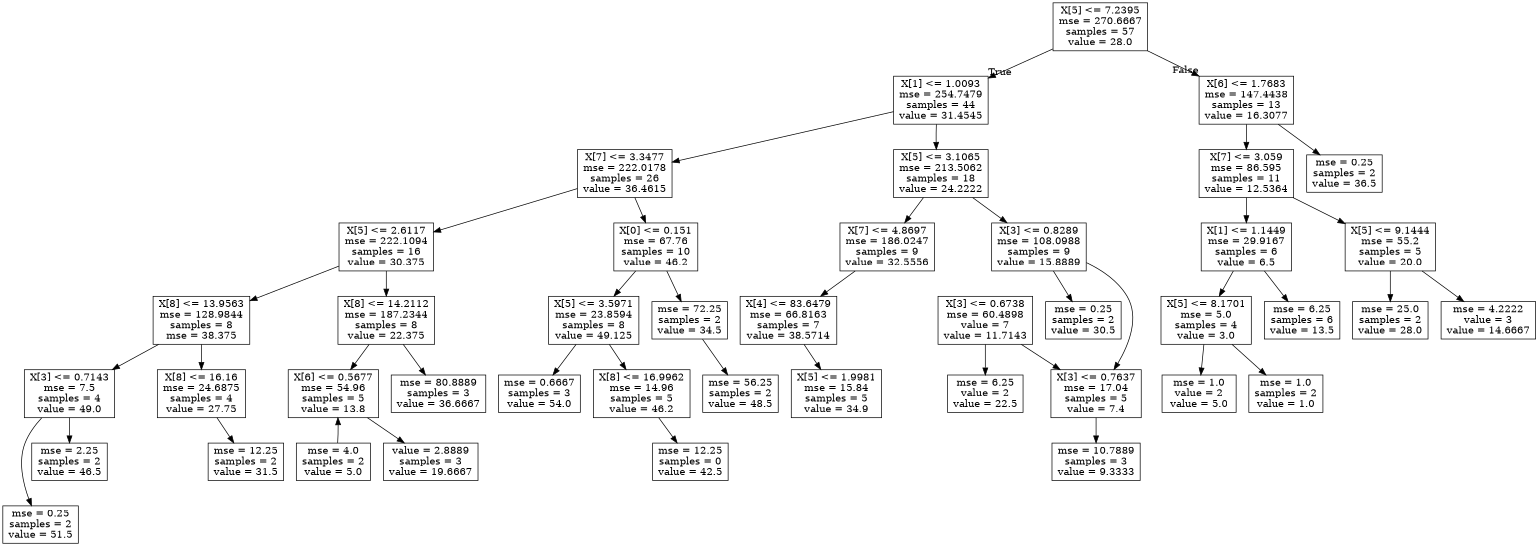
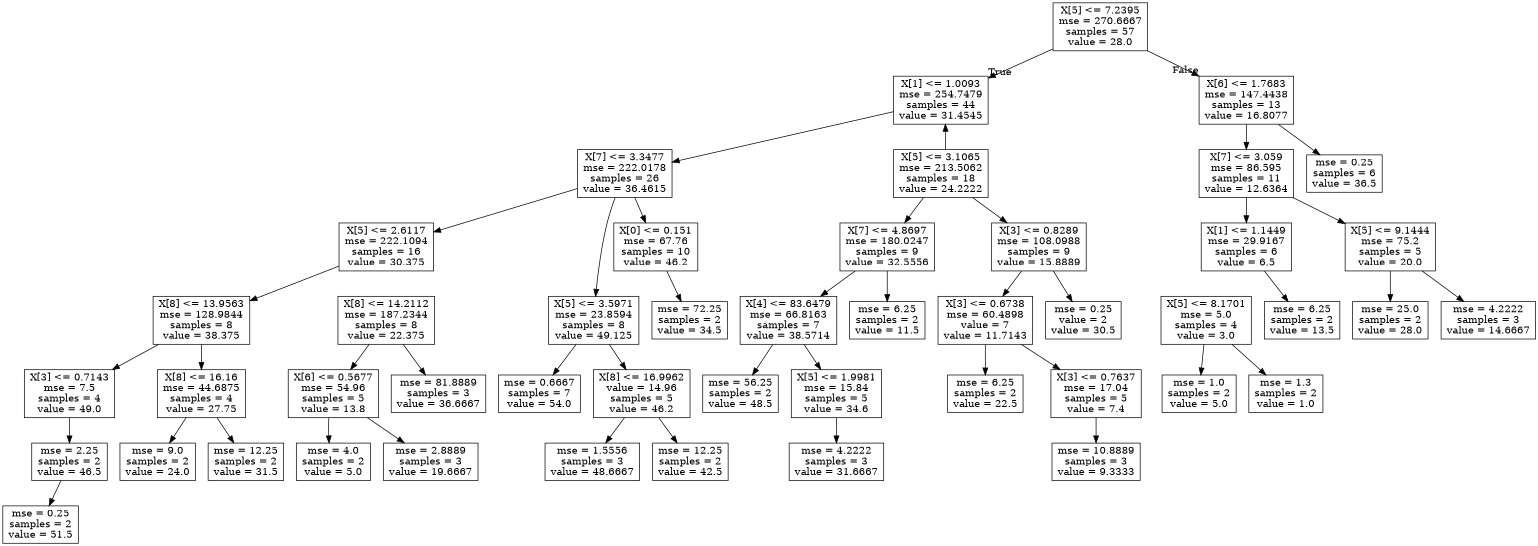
(1246, 100) -> (1246, 100)
(936, 133) -> (946, 140)
(1246, 174) -> (1246, 174)
(1344, 174) -> (1344, 174)
(887, 247) -> (887, 247)
(1390, 247) -> (1390, 247)
(386, 280) -> none
(1228, 280) -> none
(627, 281) -> (603, 243)
(1131, 304) -> (1014, 281)
(201, 320) -> (201, 320)
none -> (887, 320)
(1083, 320) -> (1083, 320)
(1302, 320) -> (1302, 320)
(1488, 320) -> (1488, 320)
(713, 354) -> (765, 357)
(201, 394) -> (201, 394)
(439, 394) -> (439, 394)
(539, 394) -> (539, 394)
(642, 394) -> (642, 394)
(836, 394) -> (836, 394)
(985, 394) -> (985, 394)
(1199, 394) -> (1199, 394)
(1286, 394) -> (1286, 394)
(338, 434) -> (329, 427)
(22, 456) -> (57, 490)
none -> (158, 462)
(431, 462) -> (431, 462)
none -> (592, 462)
(690, 462) -> (690, 462)
none -> (836, 462)
(1096, 462) -> (1096, 462)
